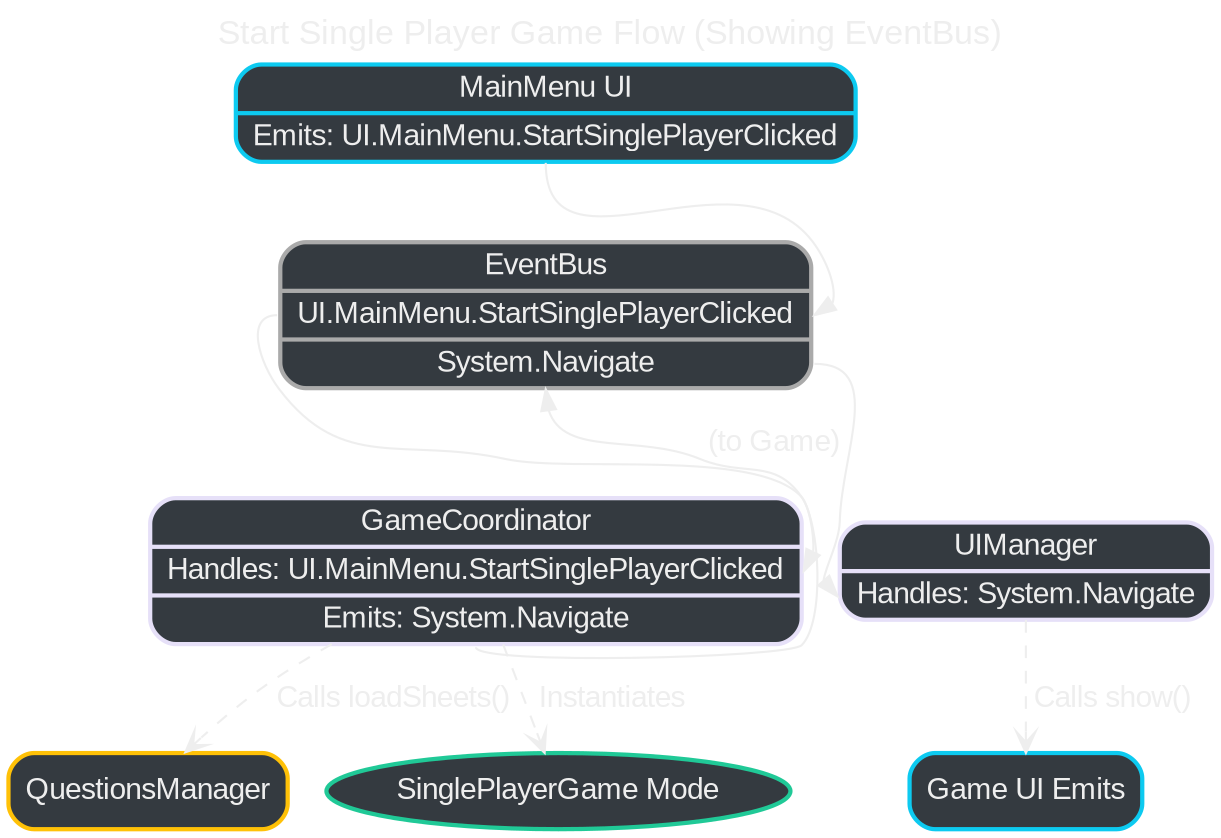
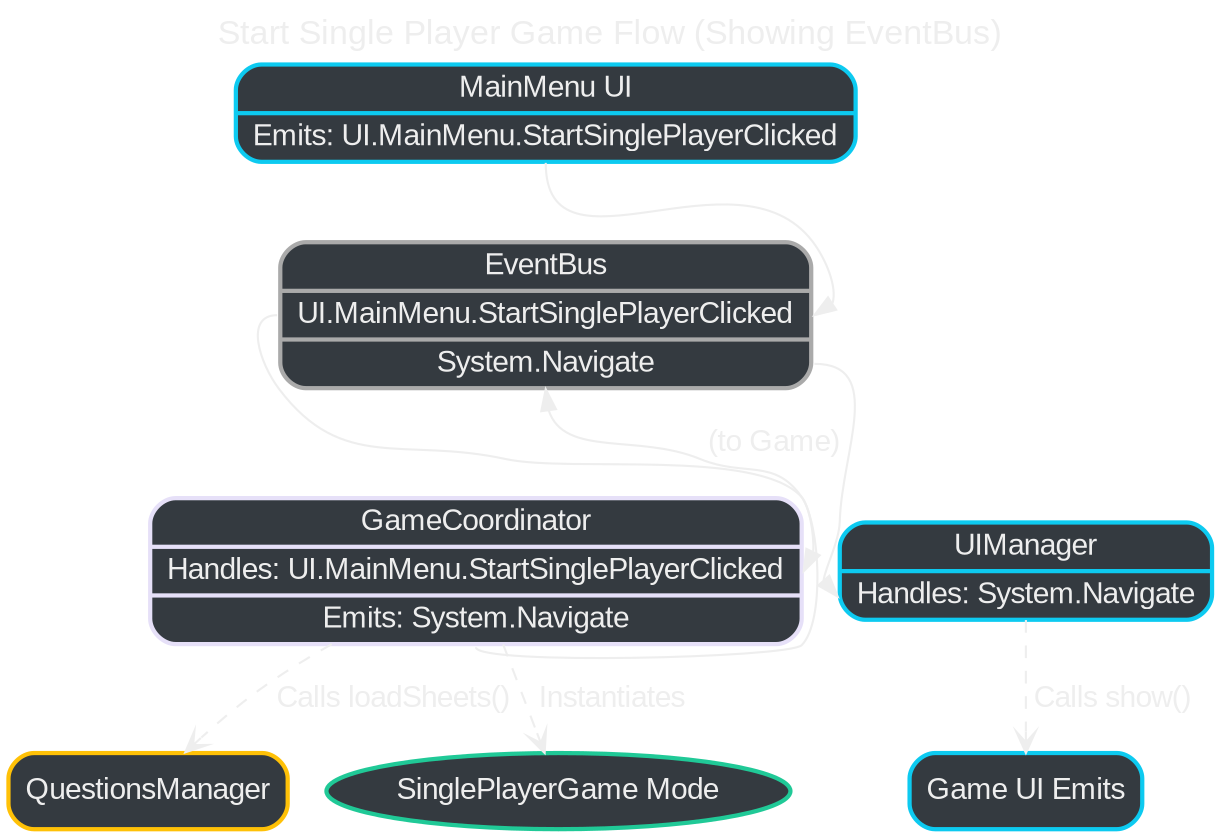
(1026, 571) -> (1026, 571)
